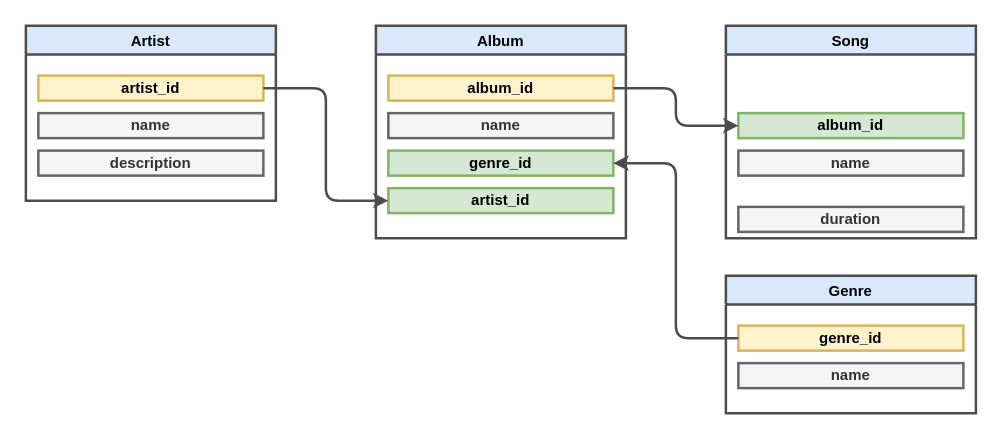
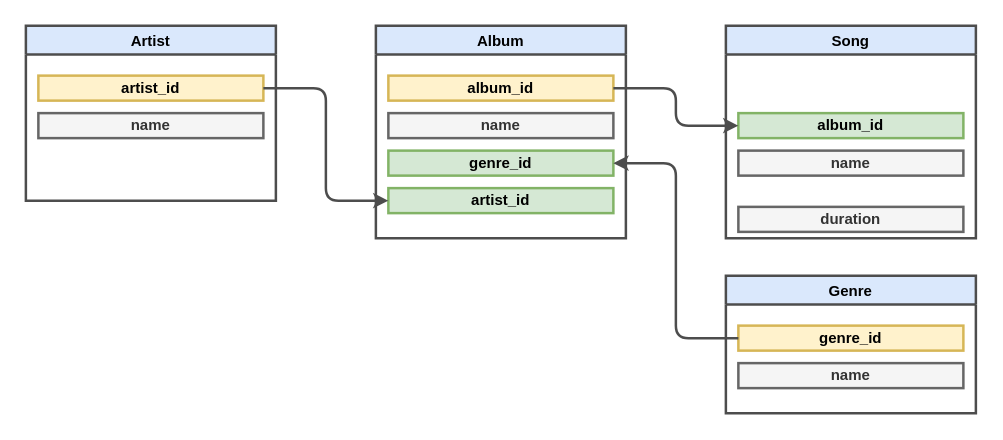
(151, 163) -> none
